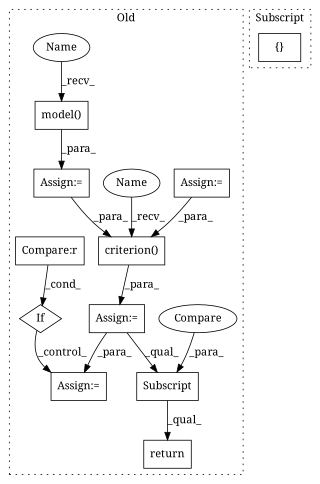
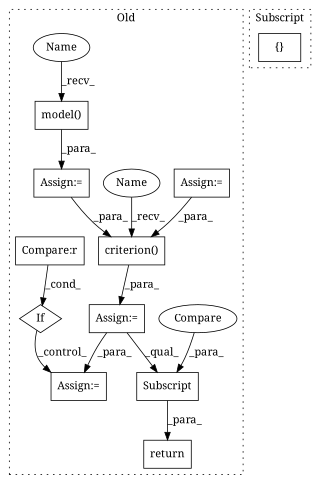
(185, 420) -> (185, 420)
